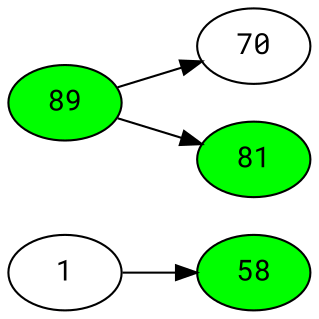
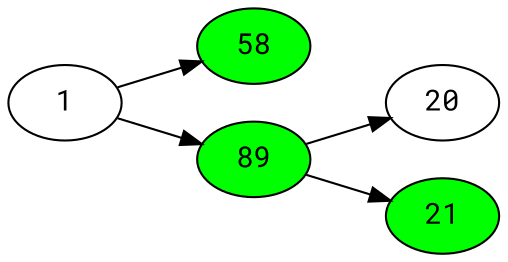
(254, 46) -> (443, 103)
none -> (149, 128)
(254, 159) -> (443, 216)
